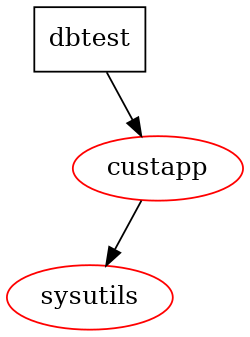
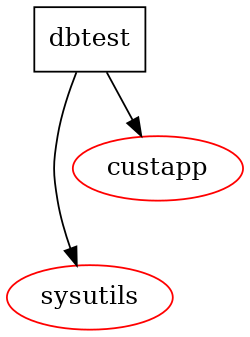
(128, 225) -> (54, 160)
